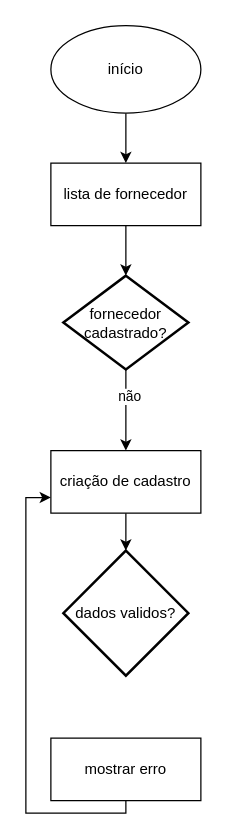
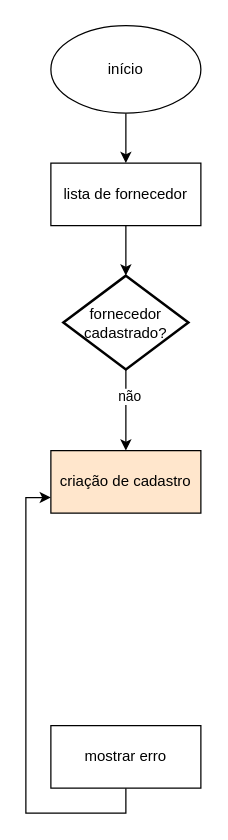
(126, 482) -> (126, 482)
(126, 536) -> none
(126, 613) -> none
(126, 769) -> (126, 757)
